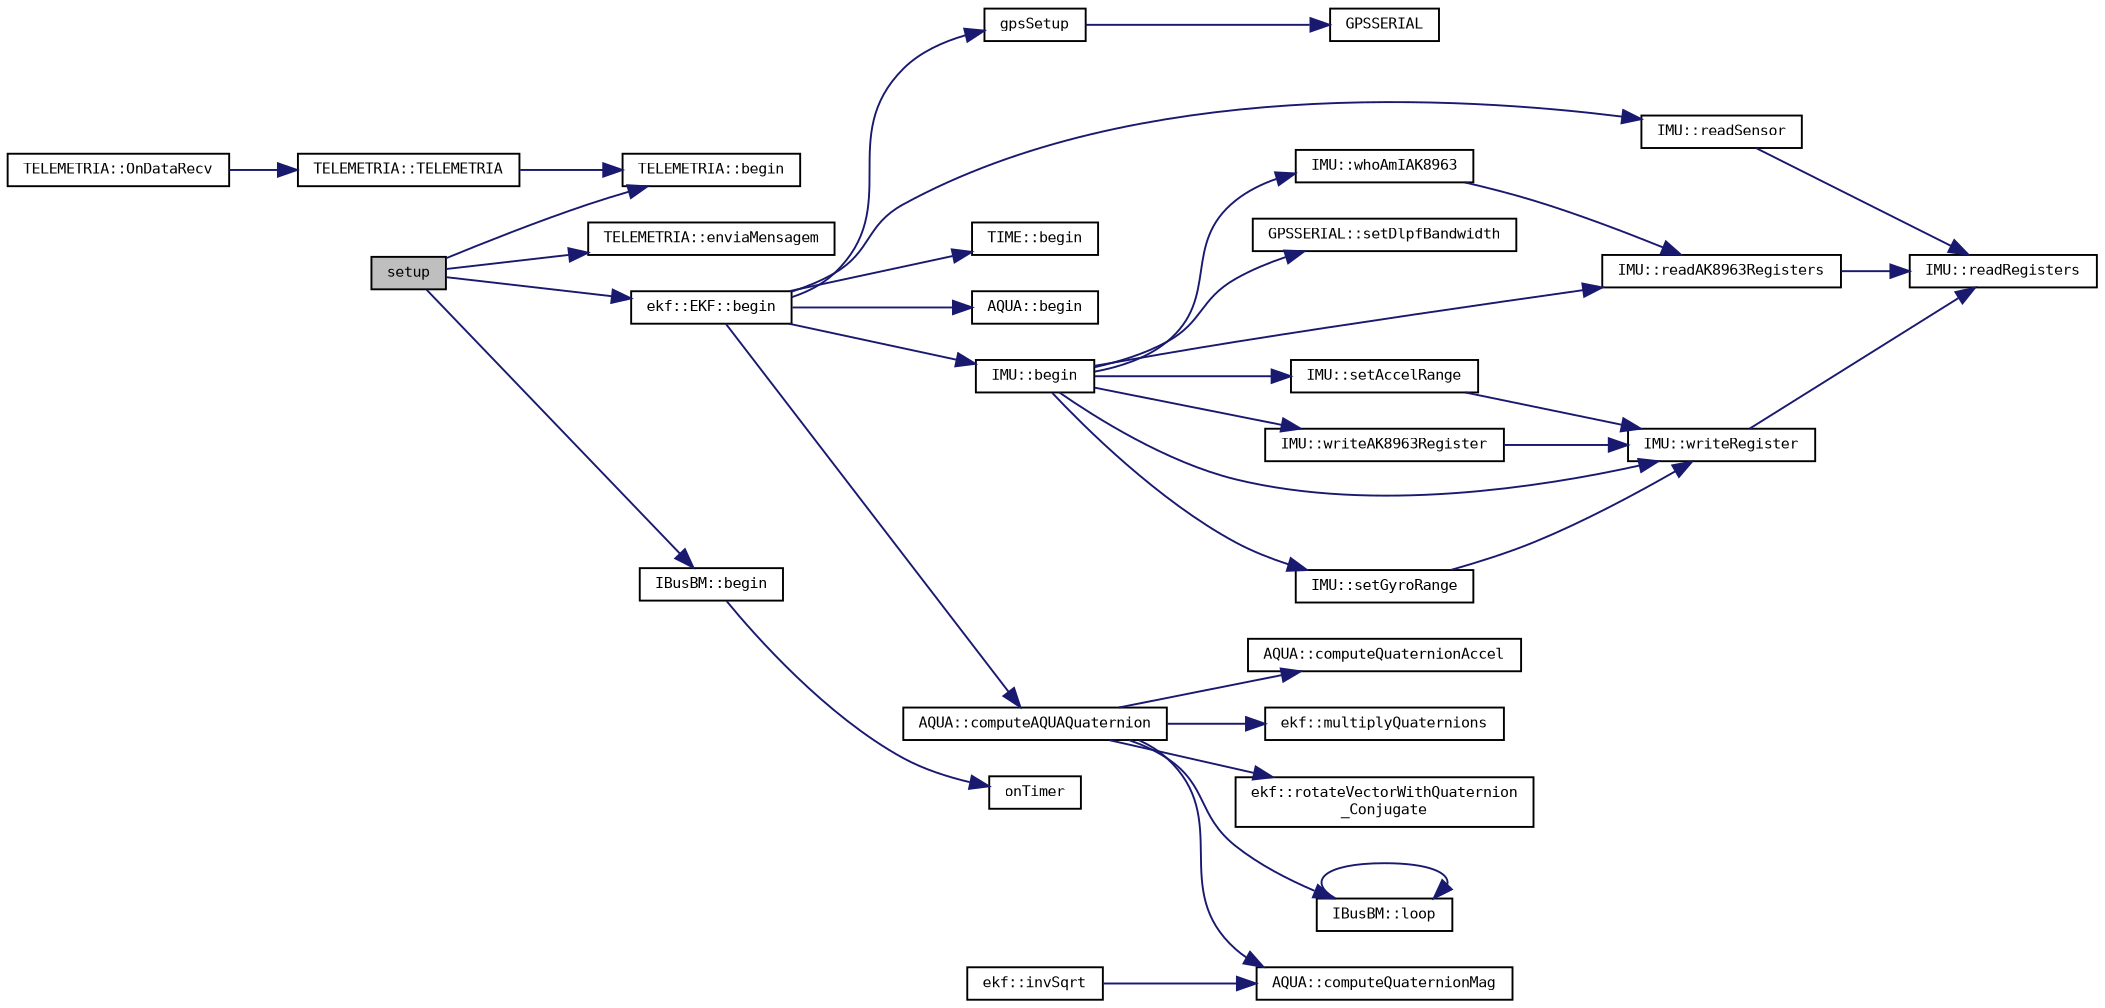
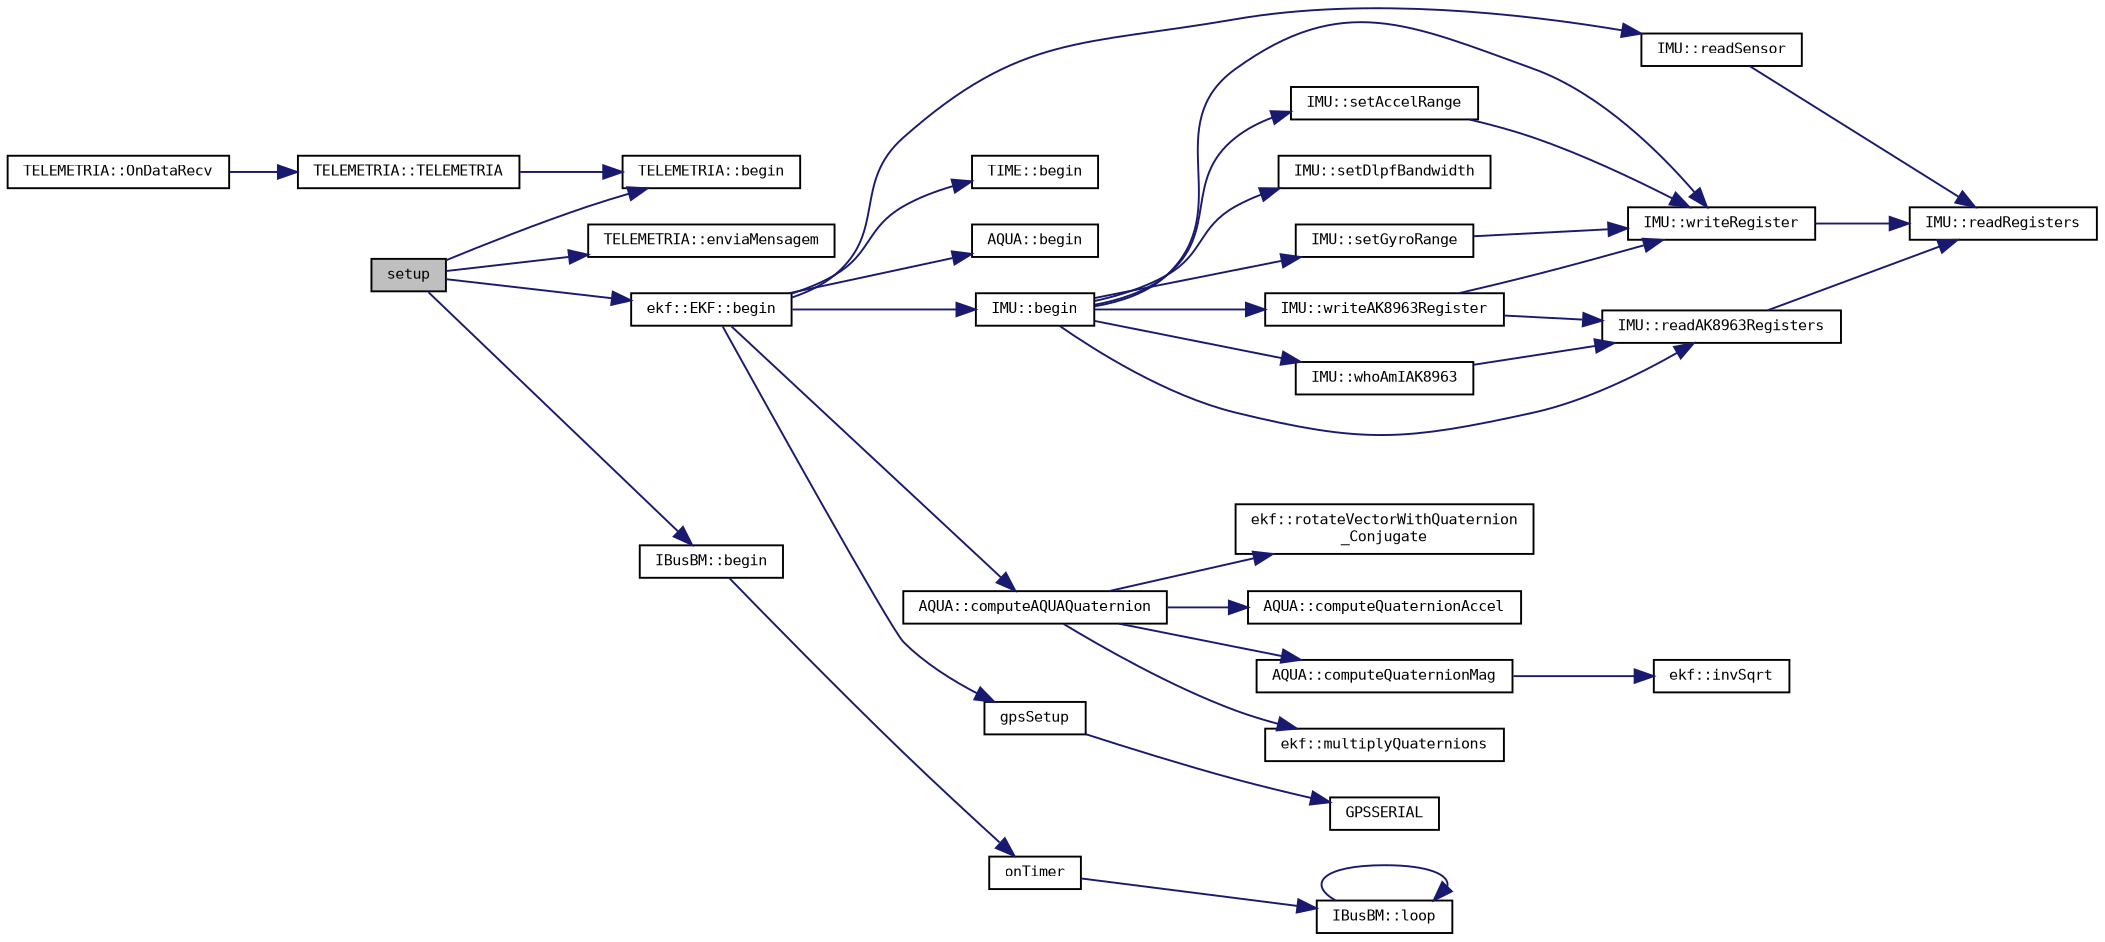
(1385, 235) -> (1385, 172)
none -> (1543, 318)
(1214, 823) -> (1189, 892)
(1170, 984) -> (1574, 676)
